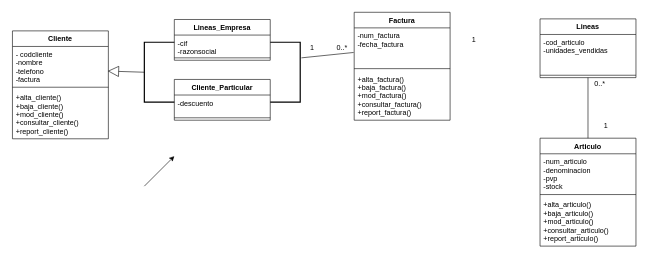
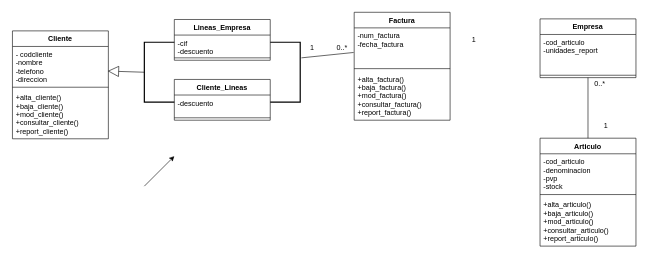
(588, 27) -> (588, 27)
(185, 43) -> (185, 43)
(568, 43) -> (568, 43)
(37, 55) -> (37, 55)
(222, 88) -> (222, 88)
(568, 162) -> (568, 162)
